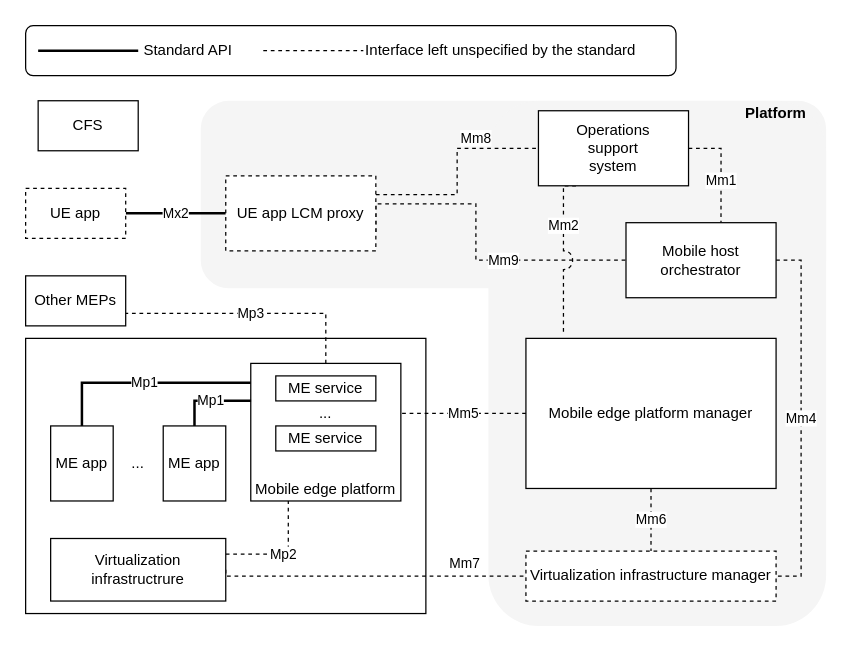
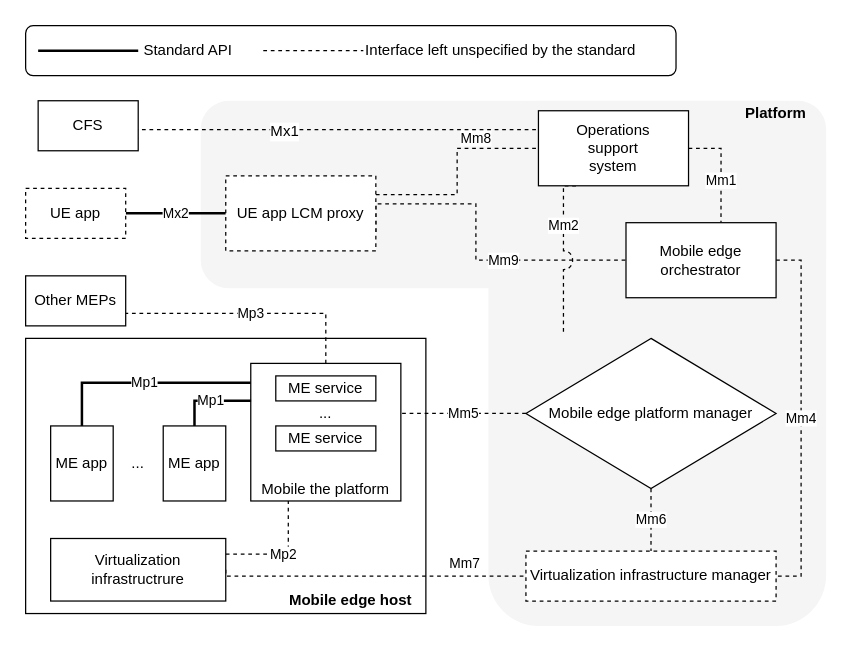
none -> (338, 129)
(701, 261) -> (701, 261)
(651, 413) -> (651, 413)
(326, 479) -> (326, 488)
none -> (351, 601)
